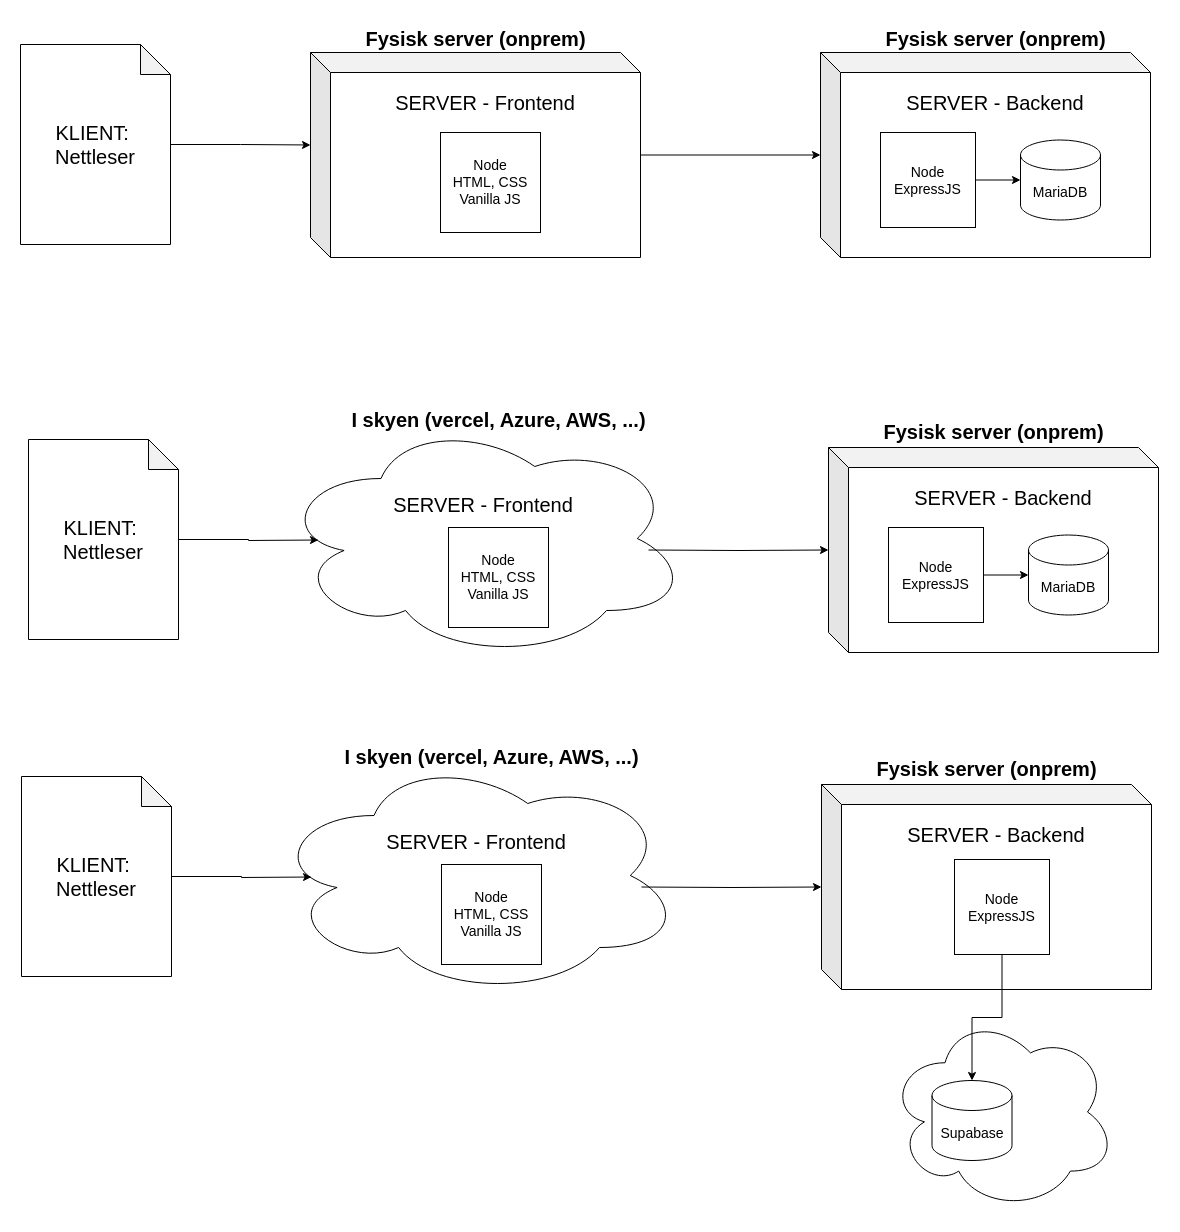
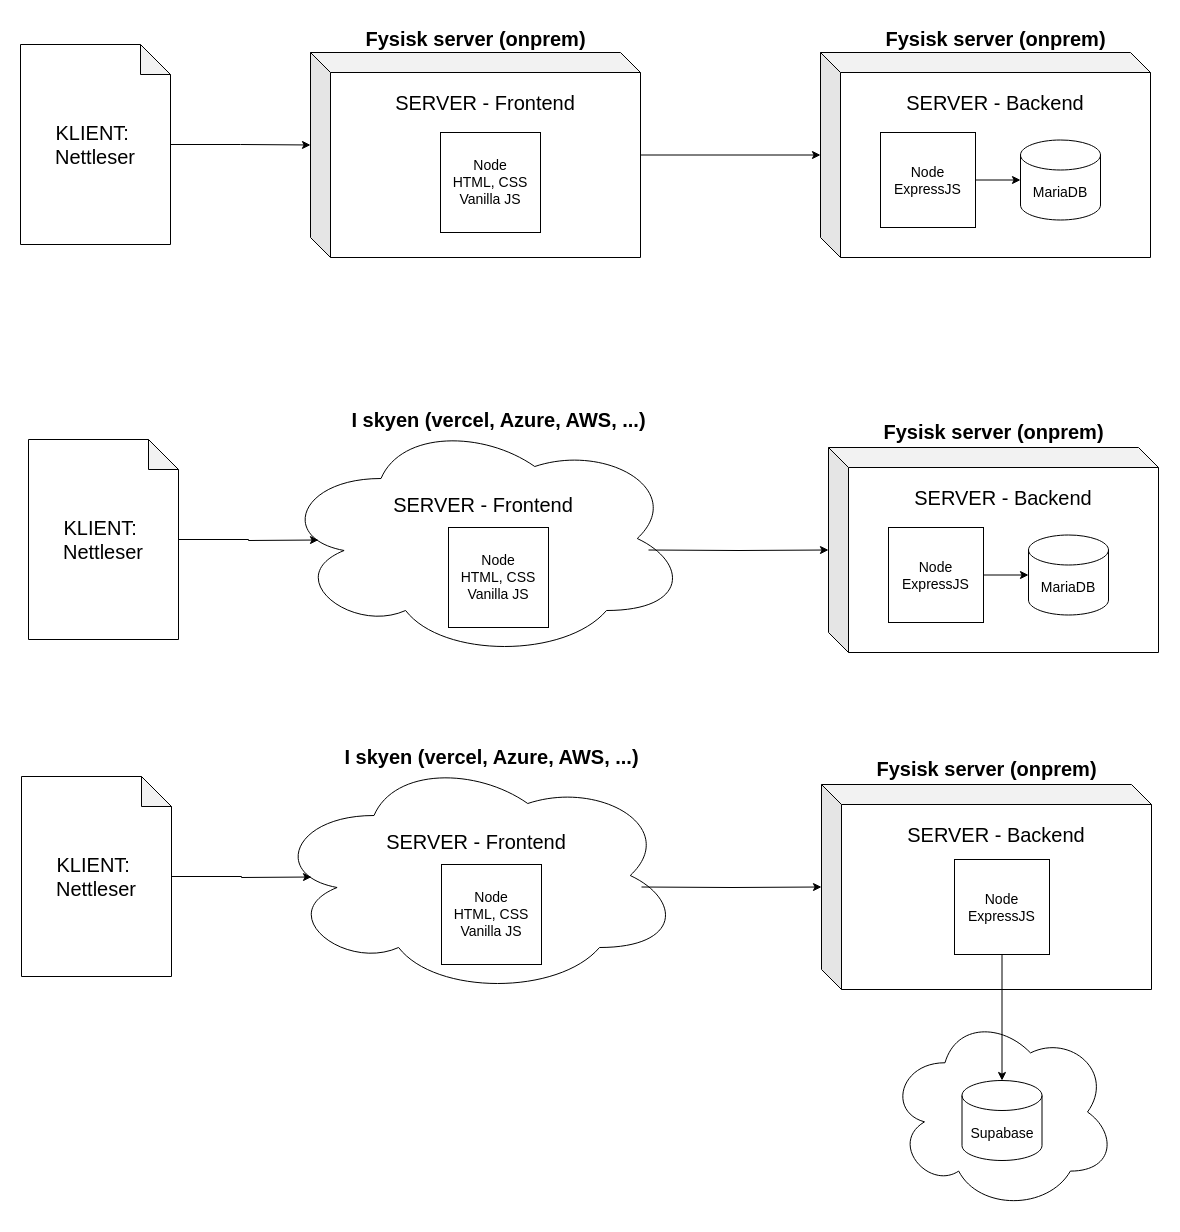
(972, 1121) -> (1002, 1121)
